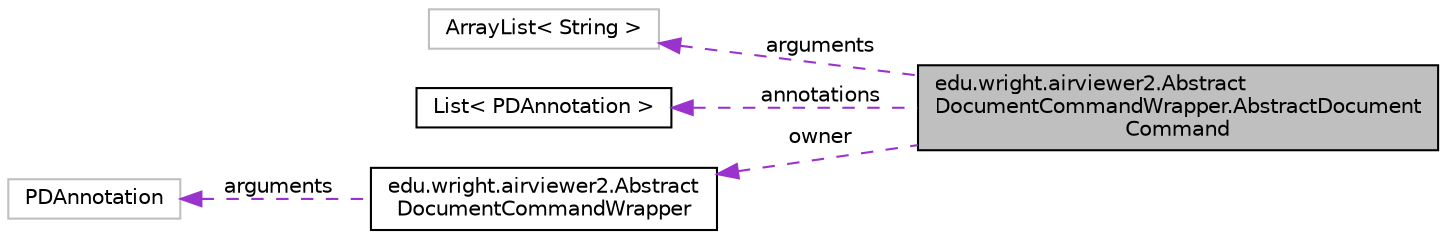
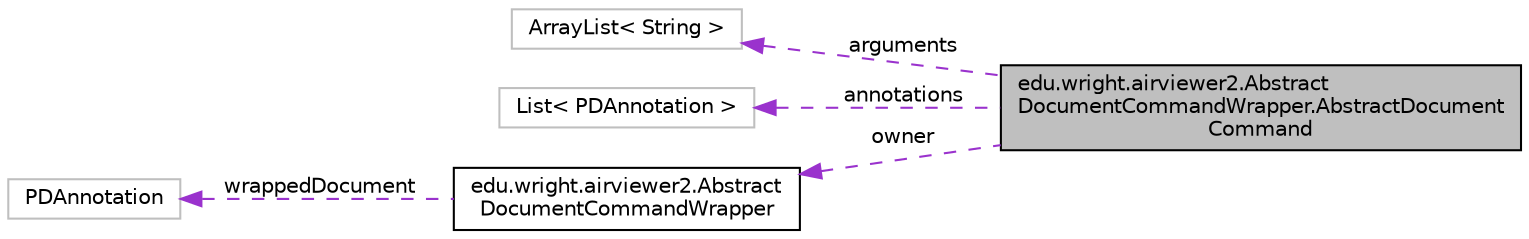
(544, 108) -> (627, 108)
(276, 188) -> (317, 188)
